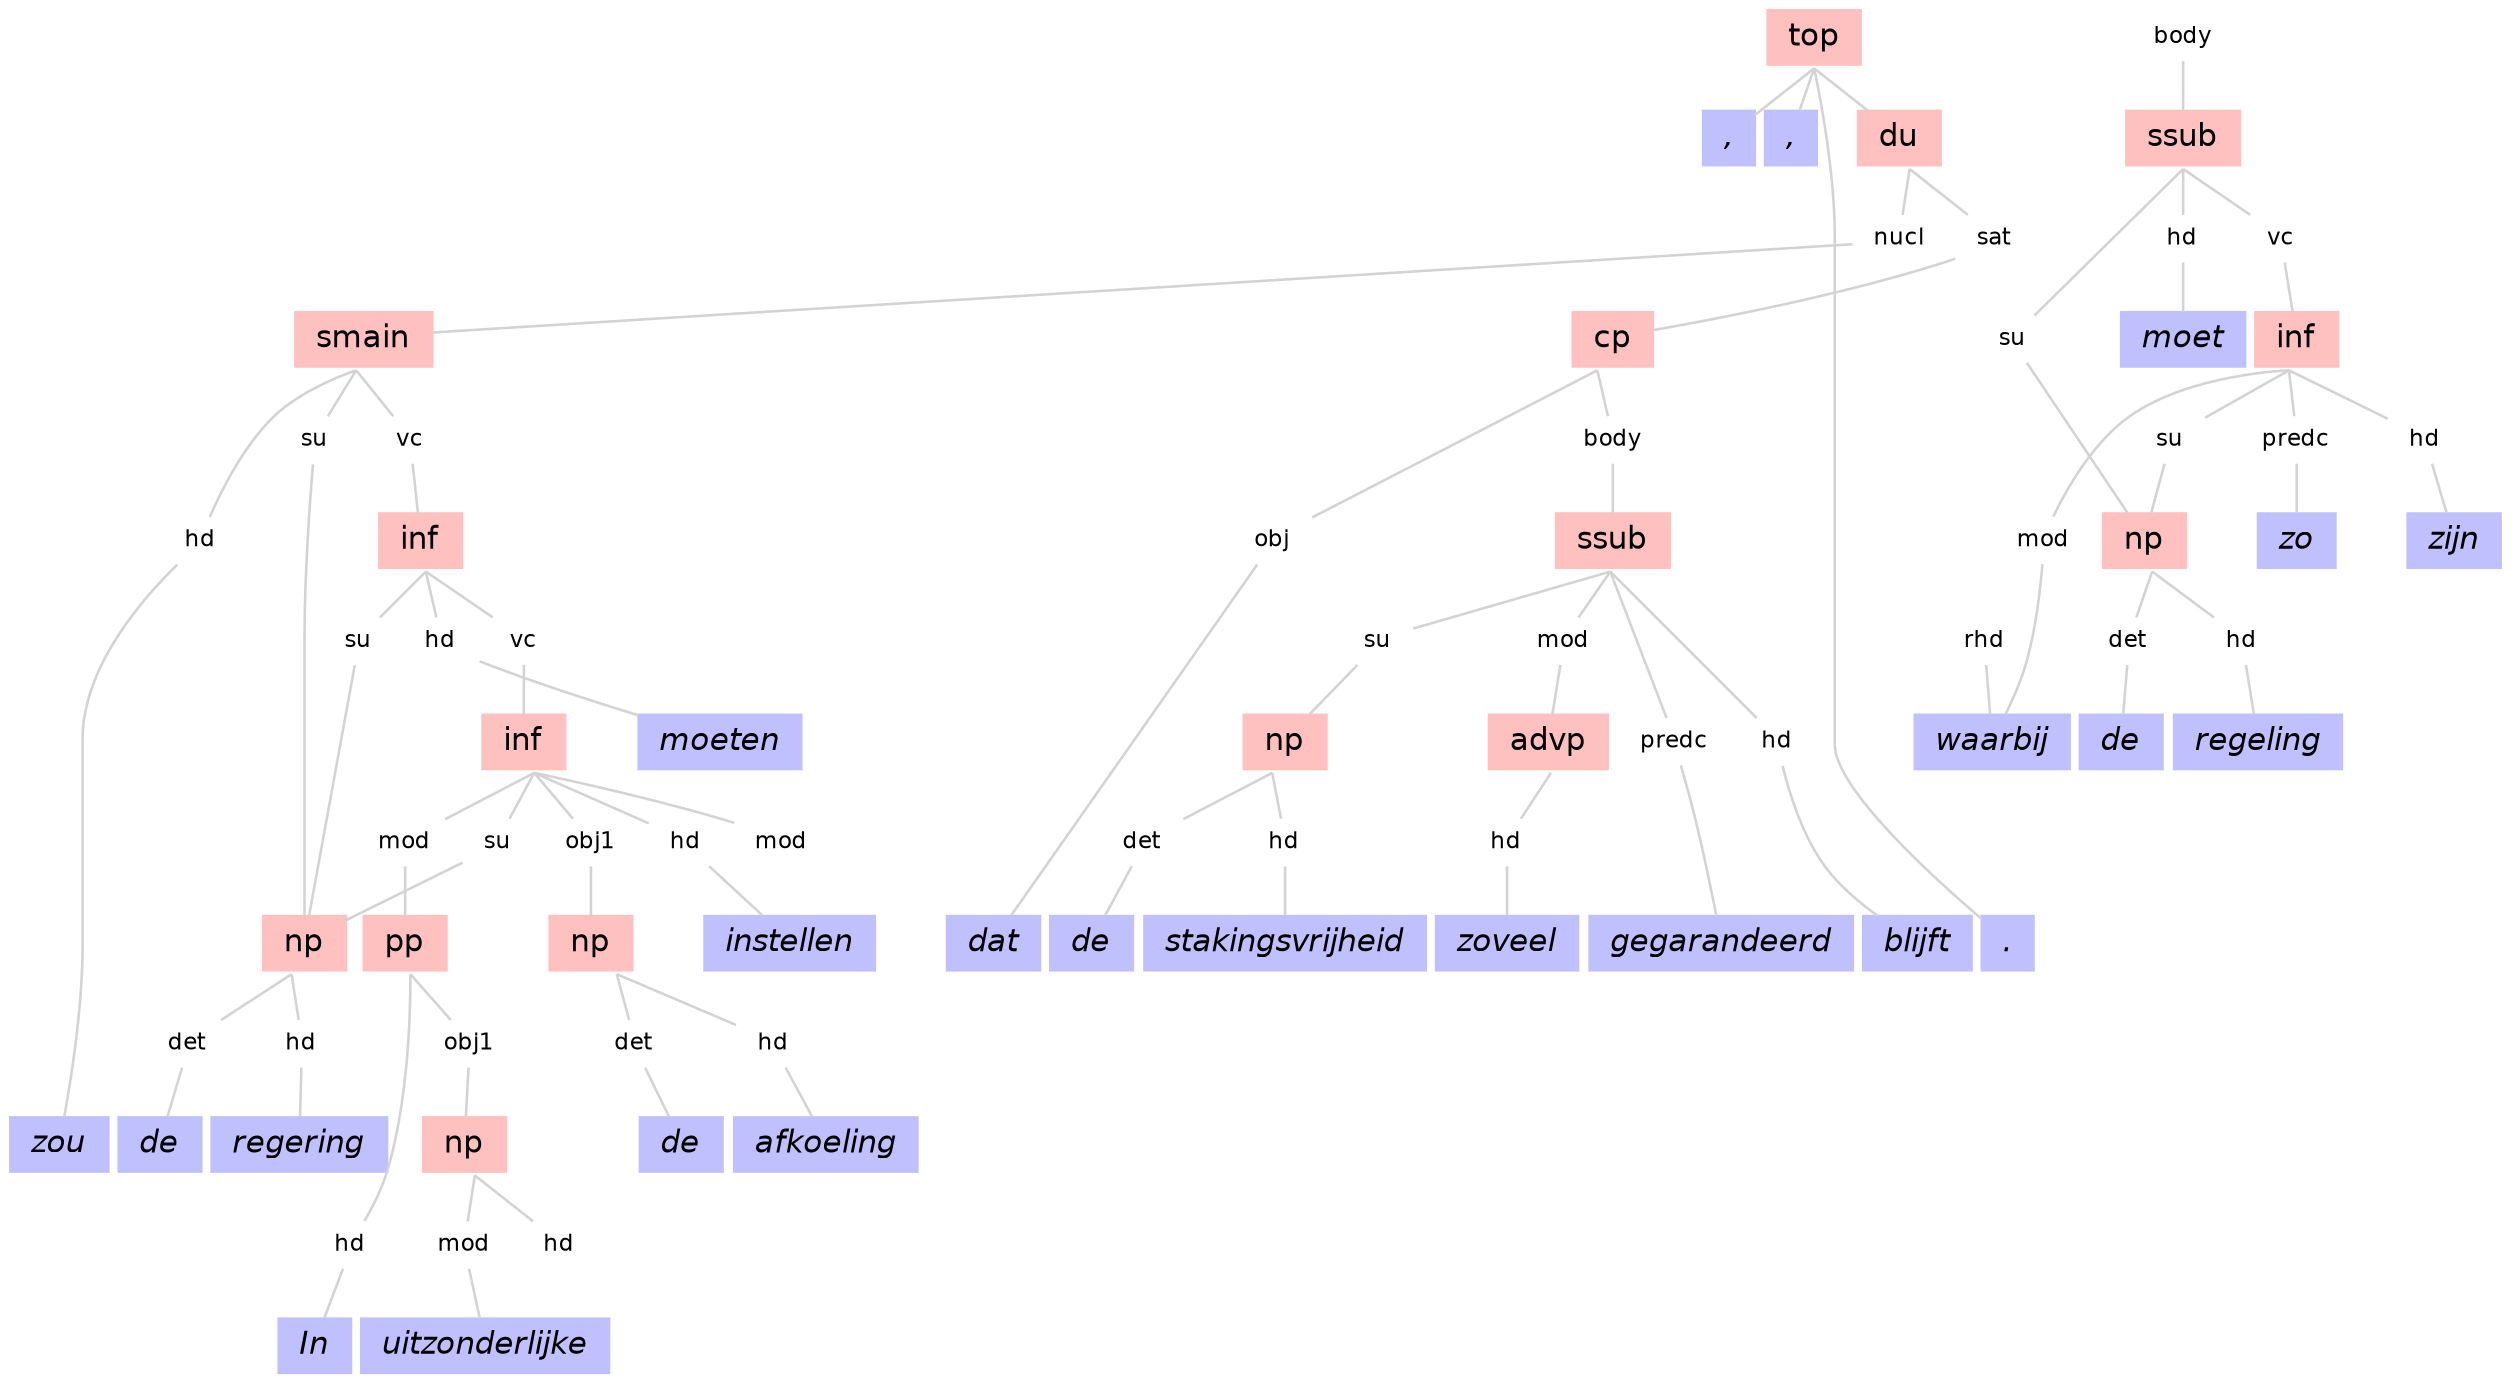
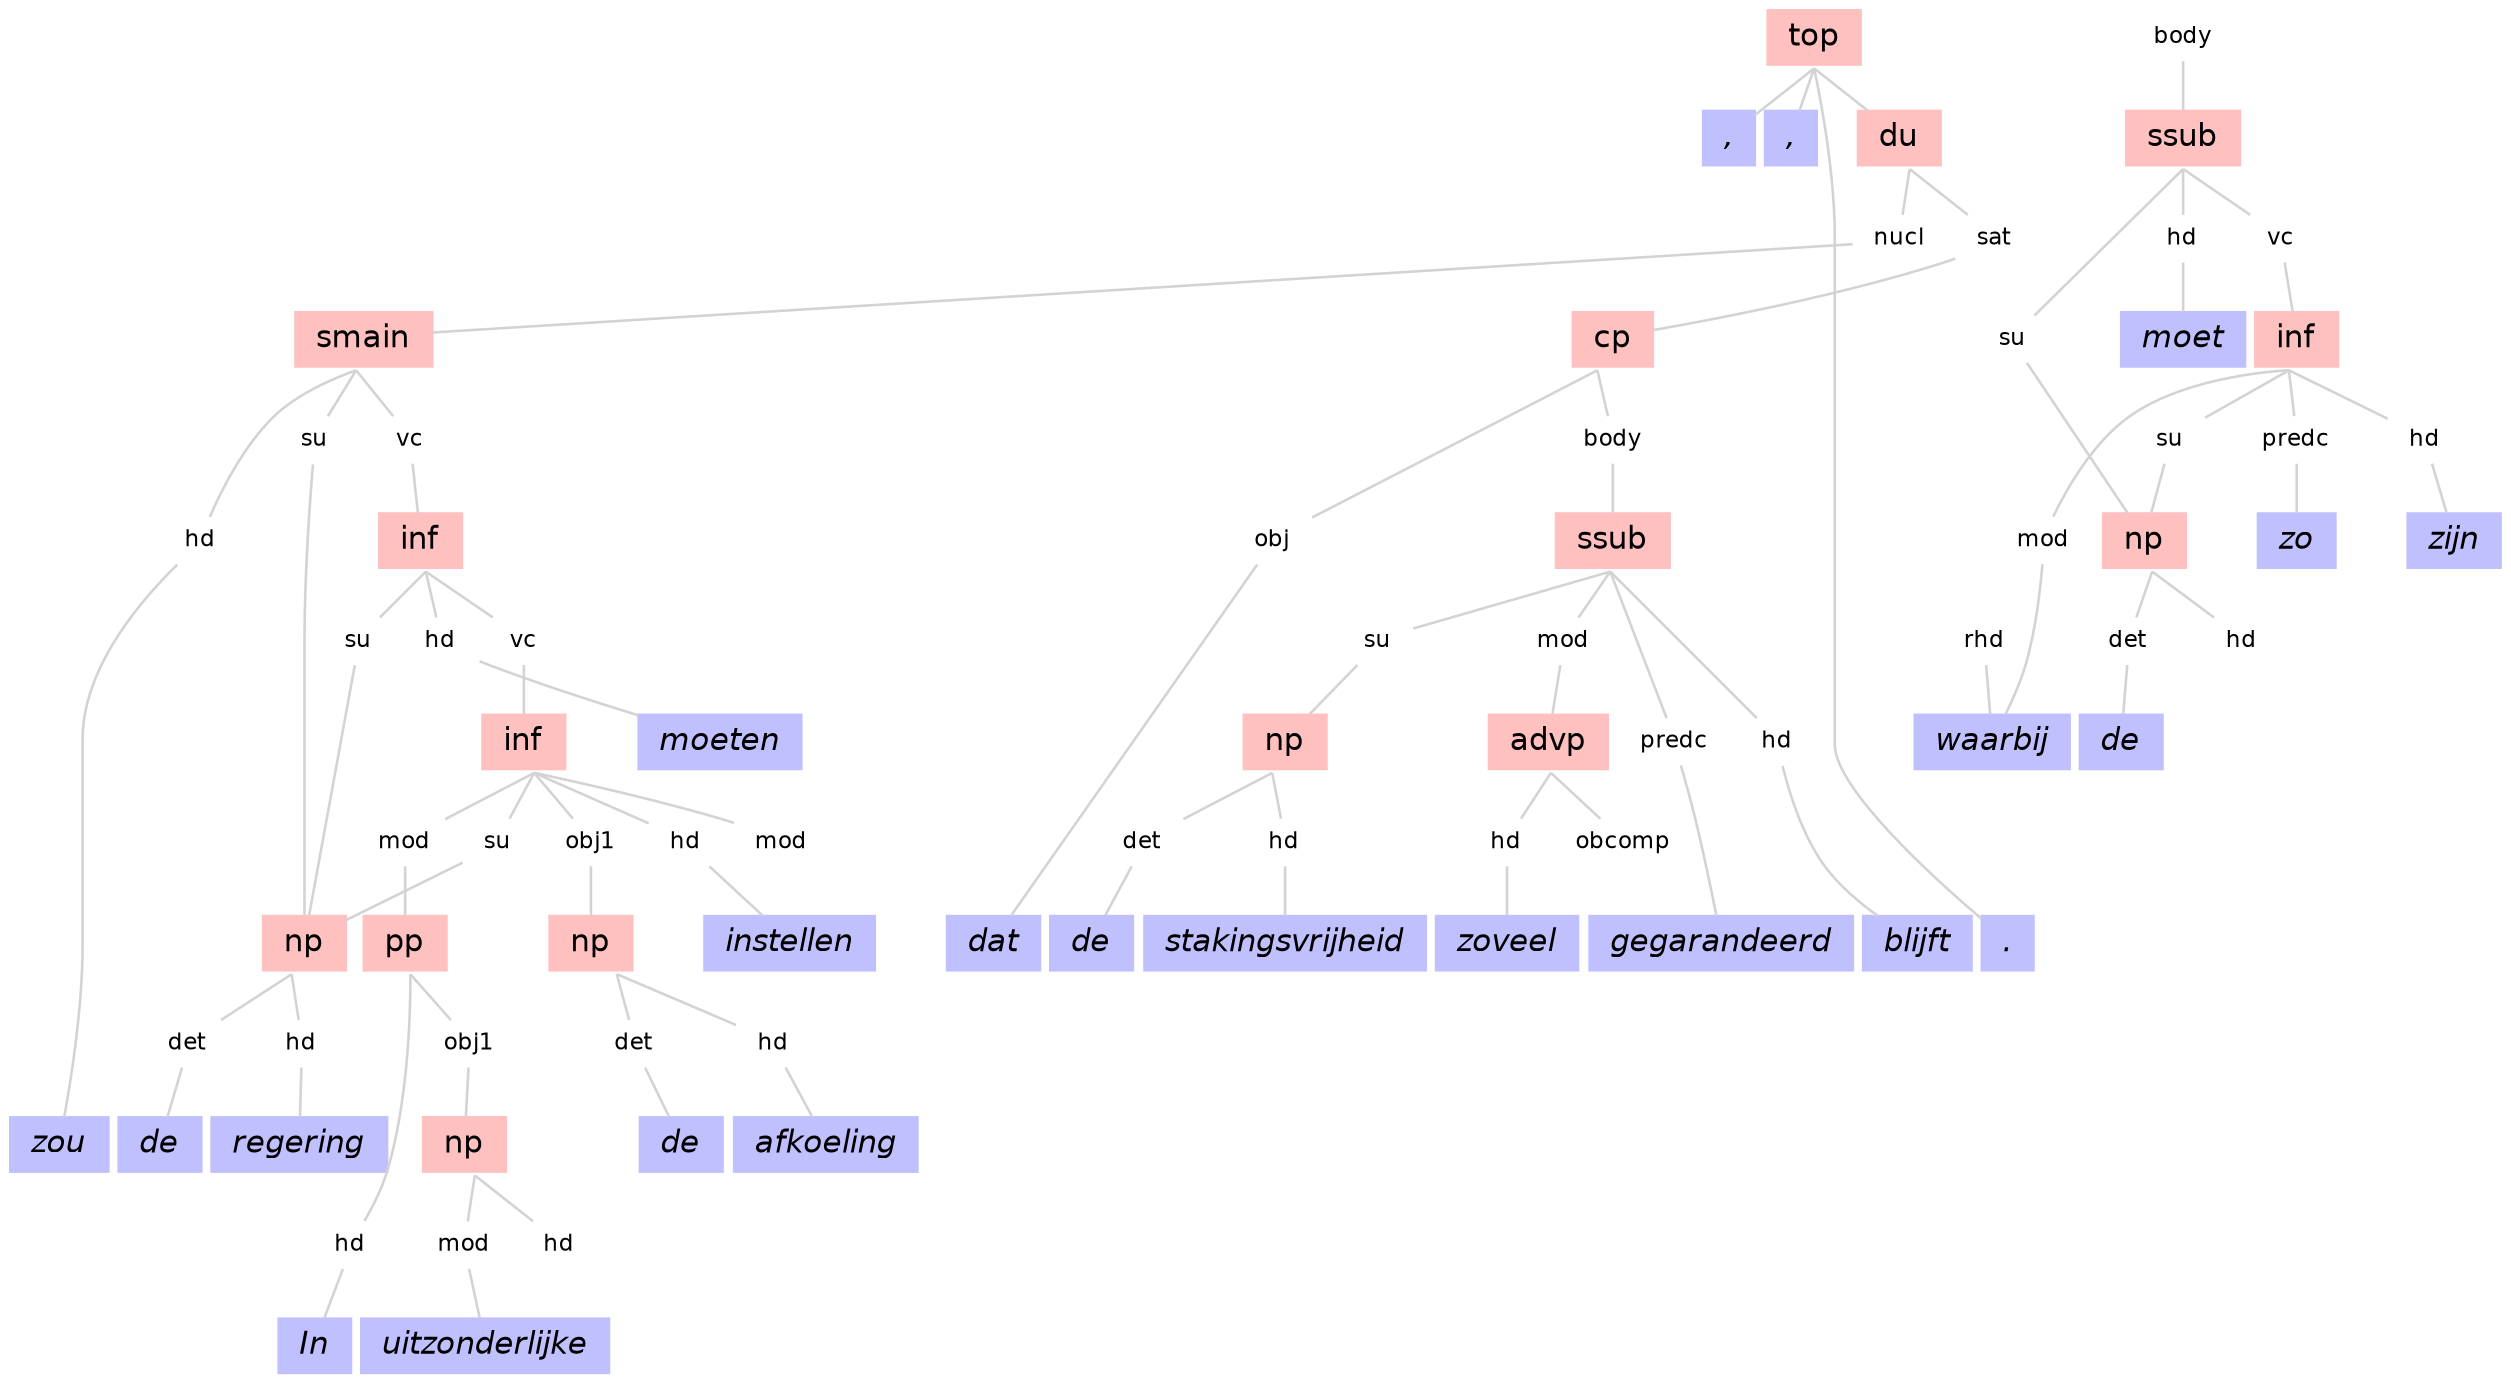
(2258, 742) -> none
none -> (1623, 843)
